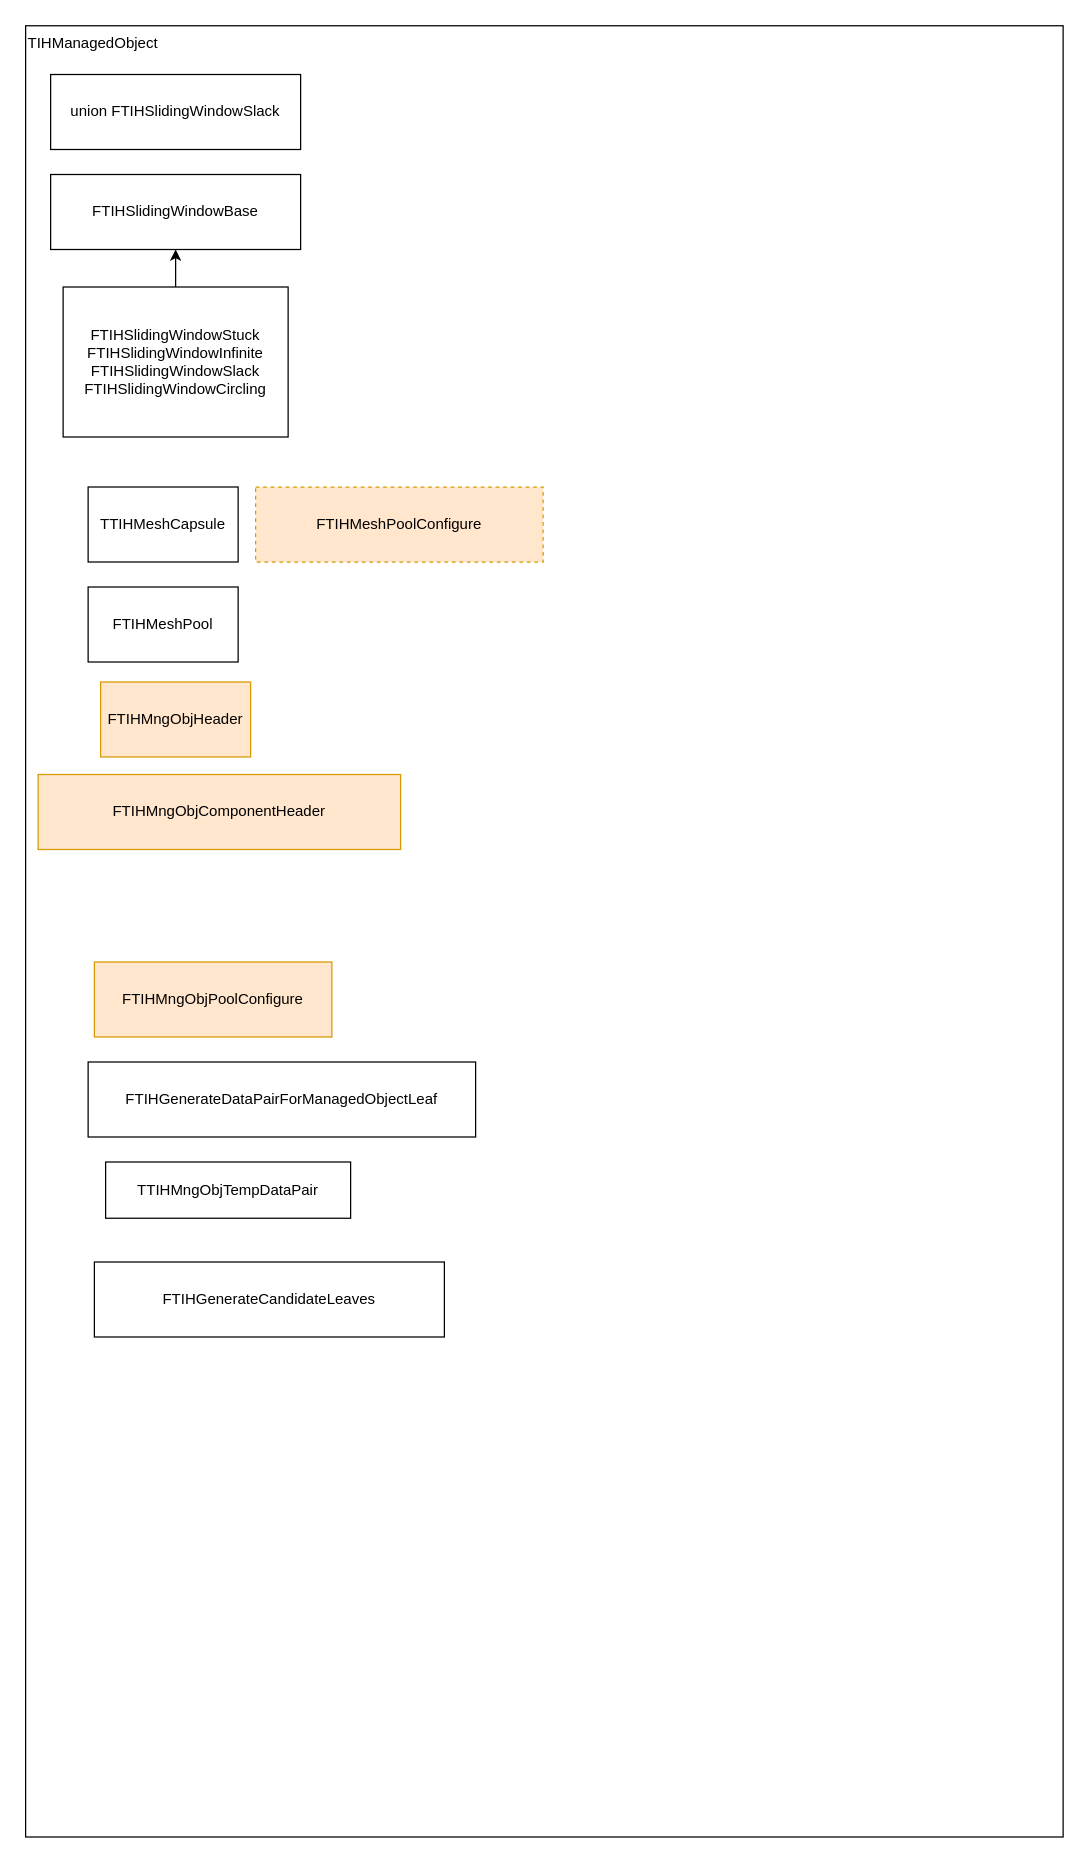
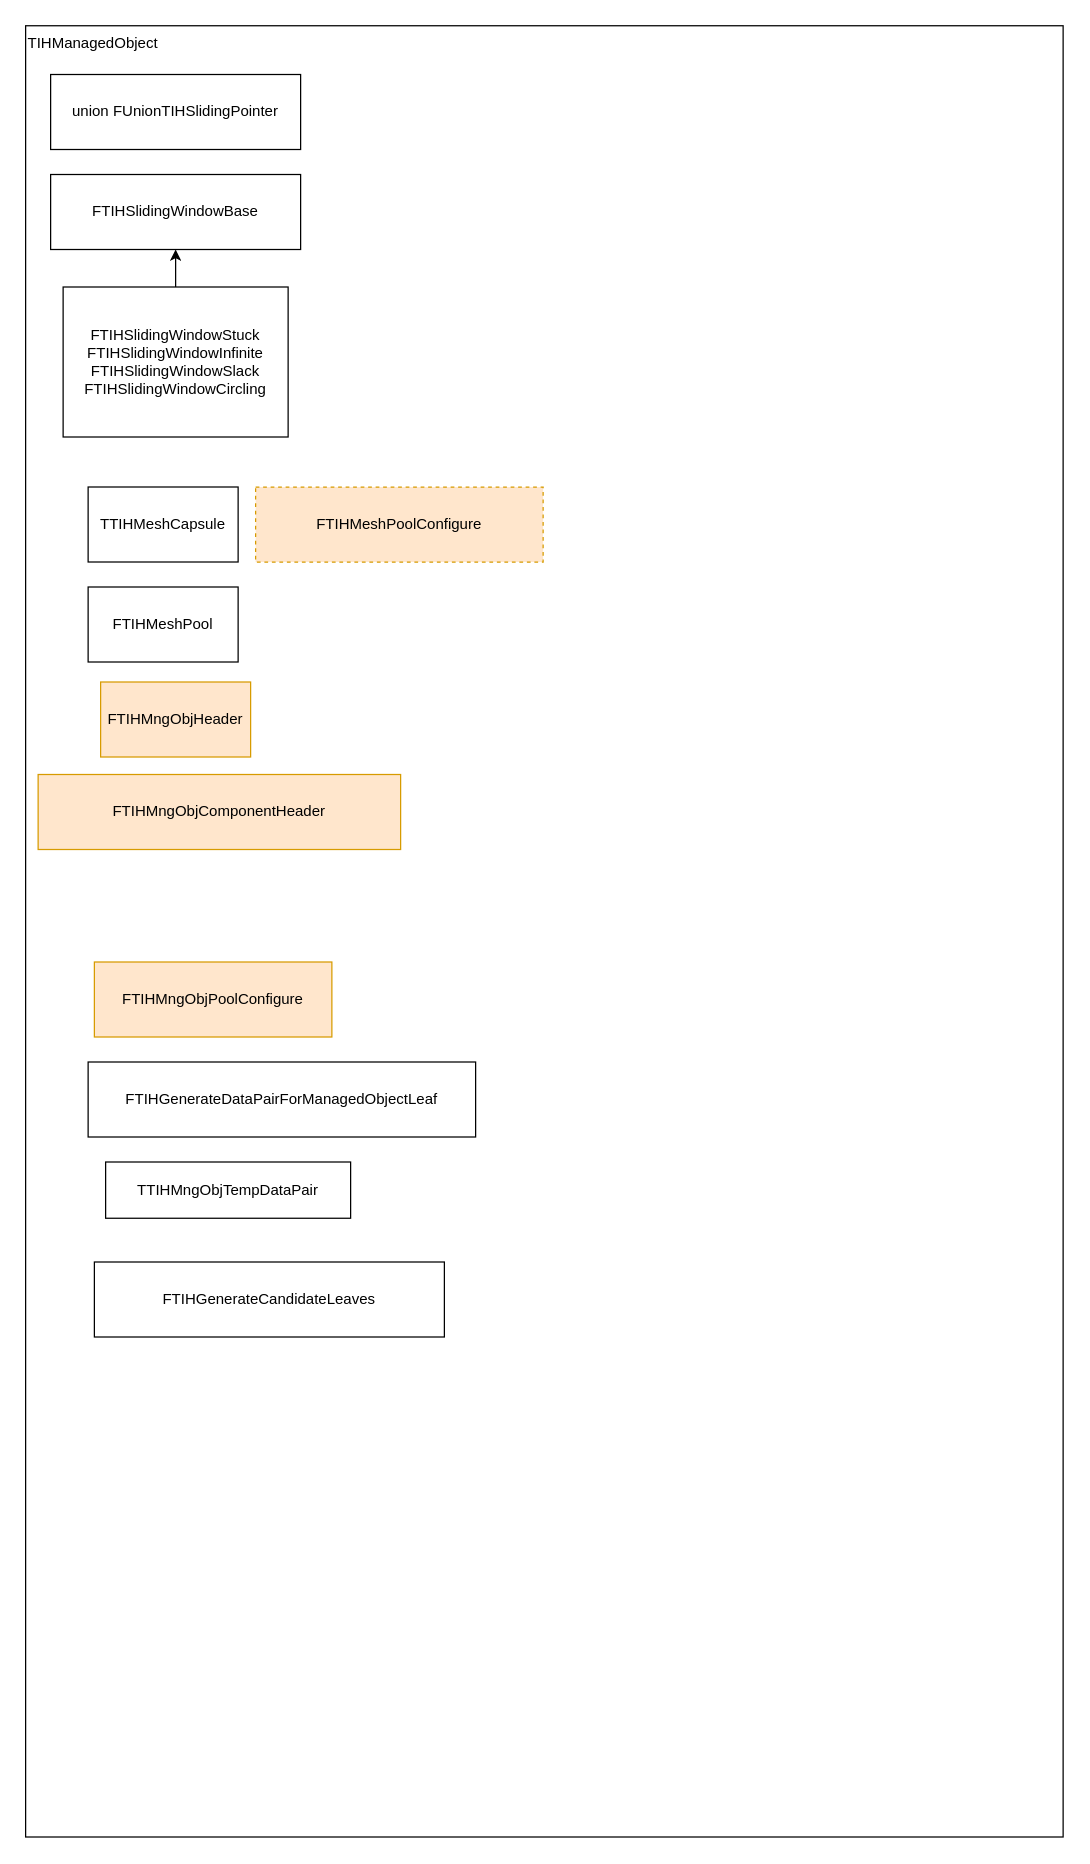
(176, 112) -> (176, 112)
